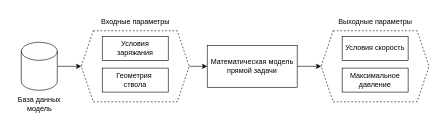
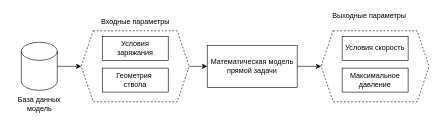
(375, 22) -> (369, 16)
